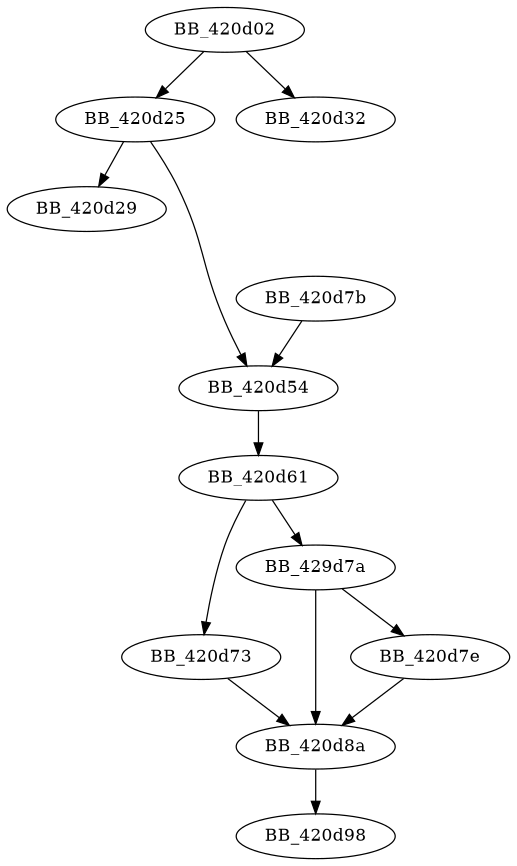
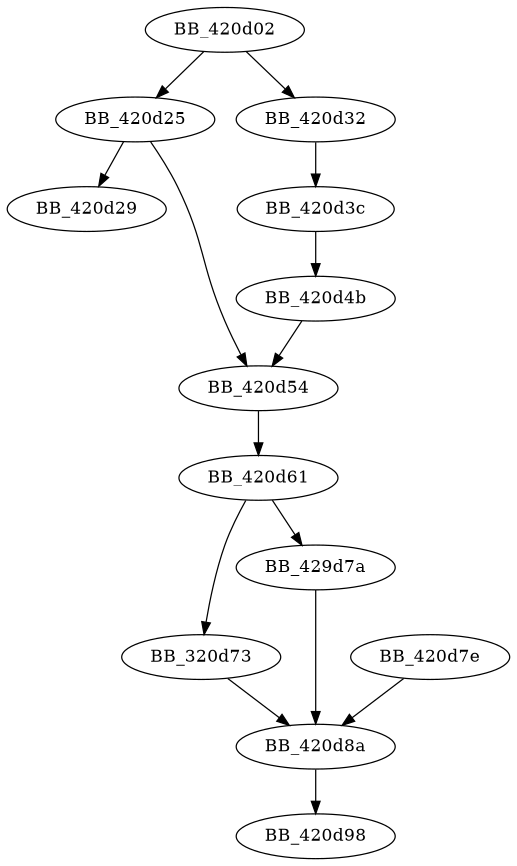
none -> (316, 209)
(316, 299) -> (316, 299)
(368, 609) -> none
(201, 657) -> (201, 657)
